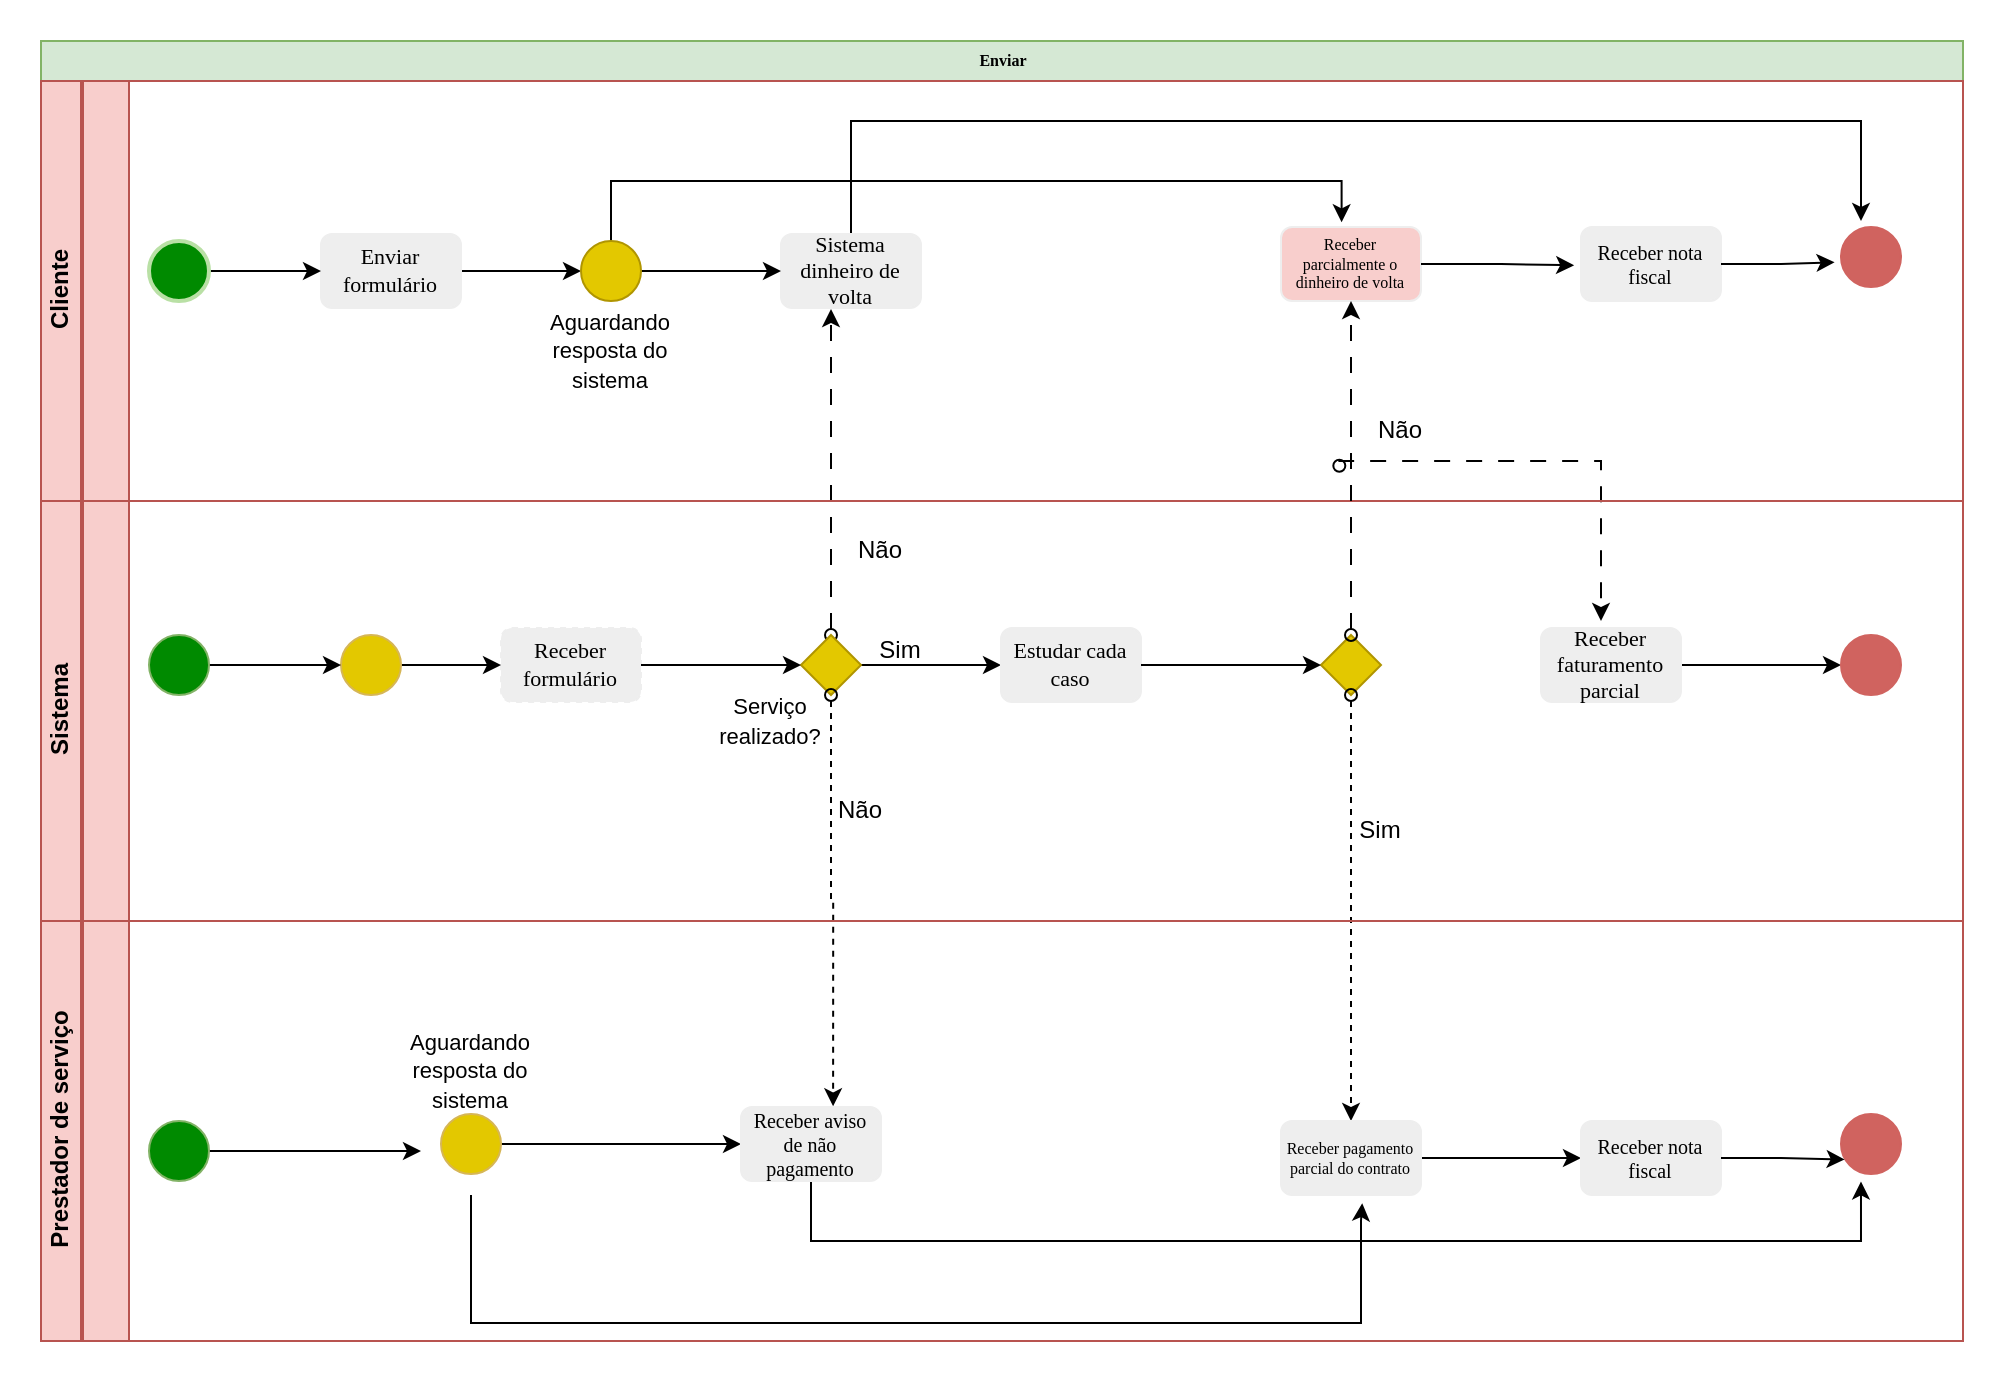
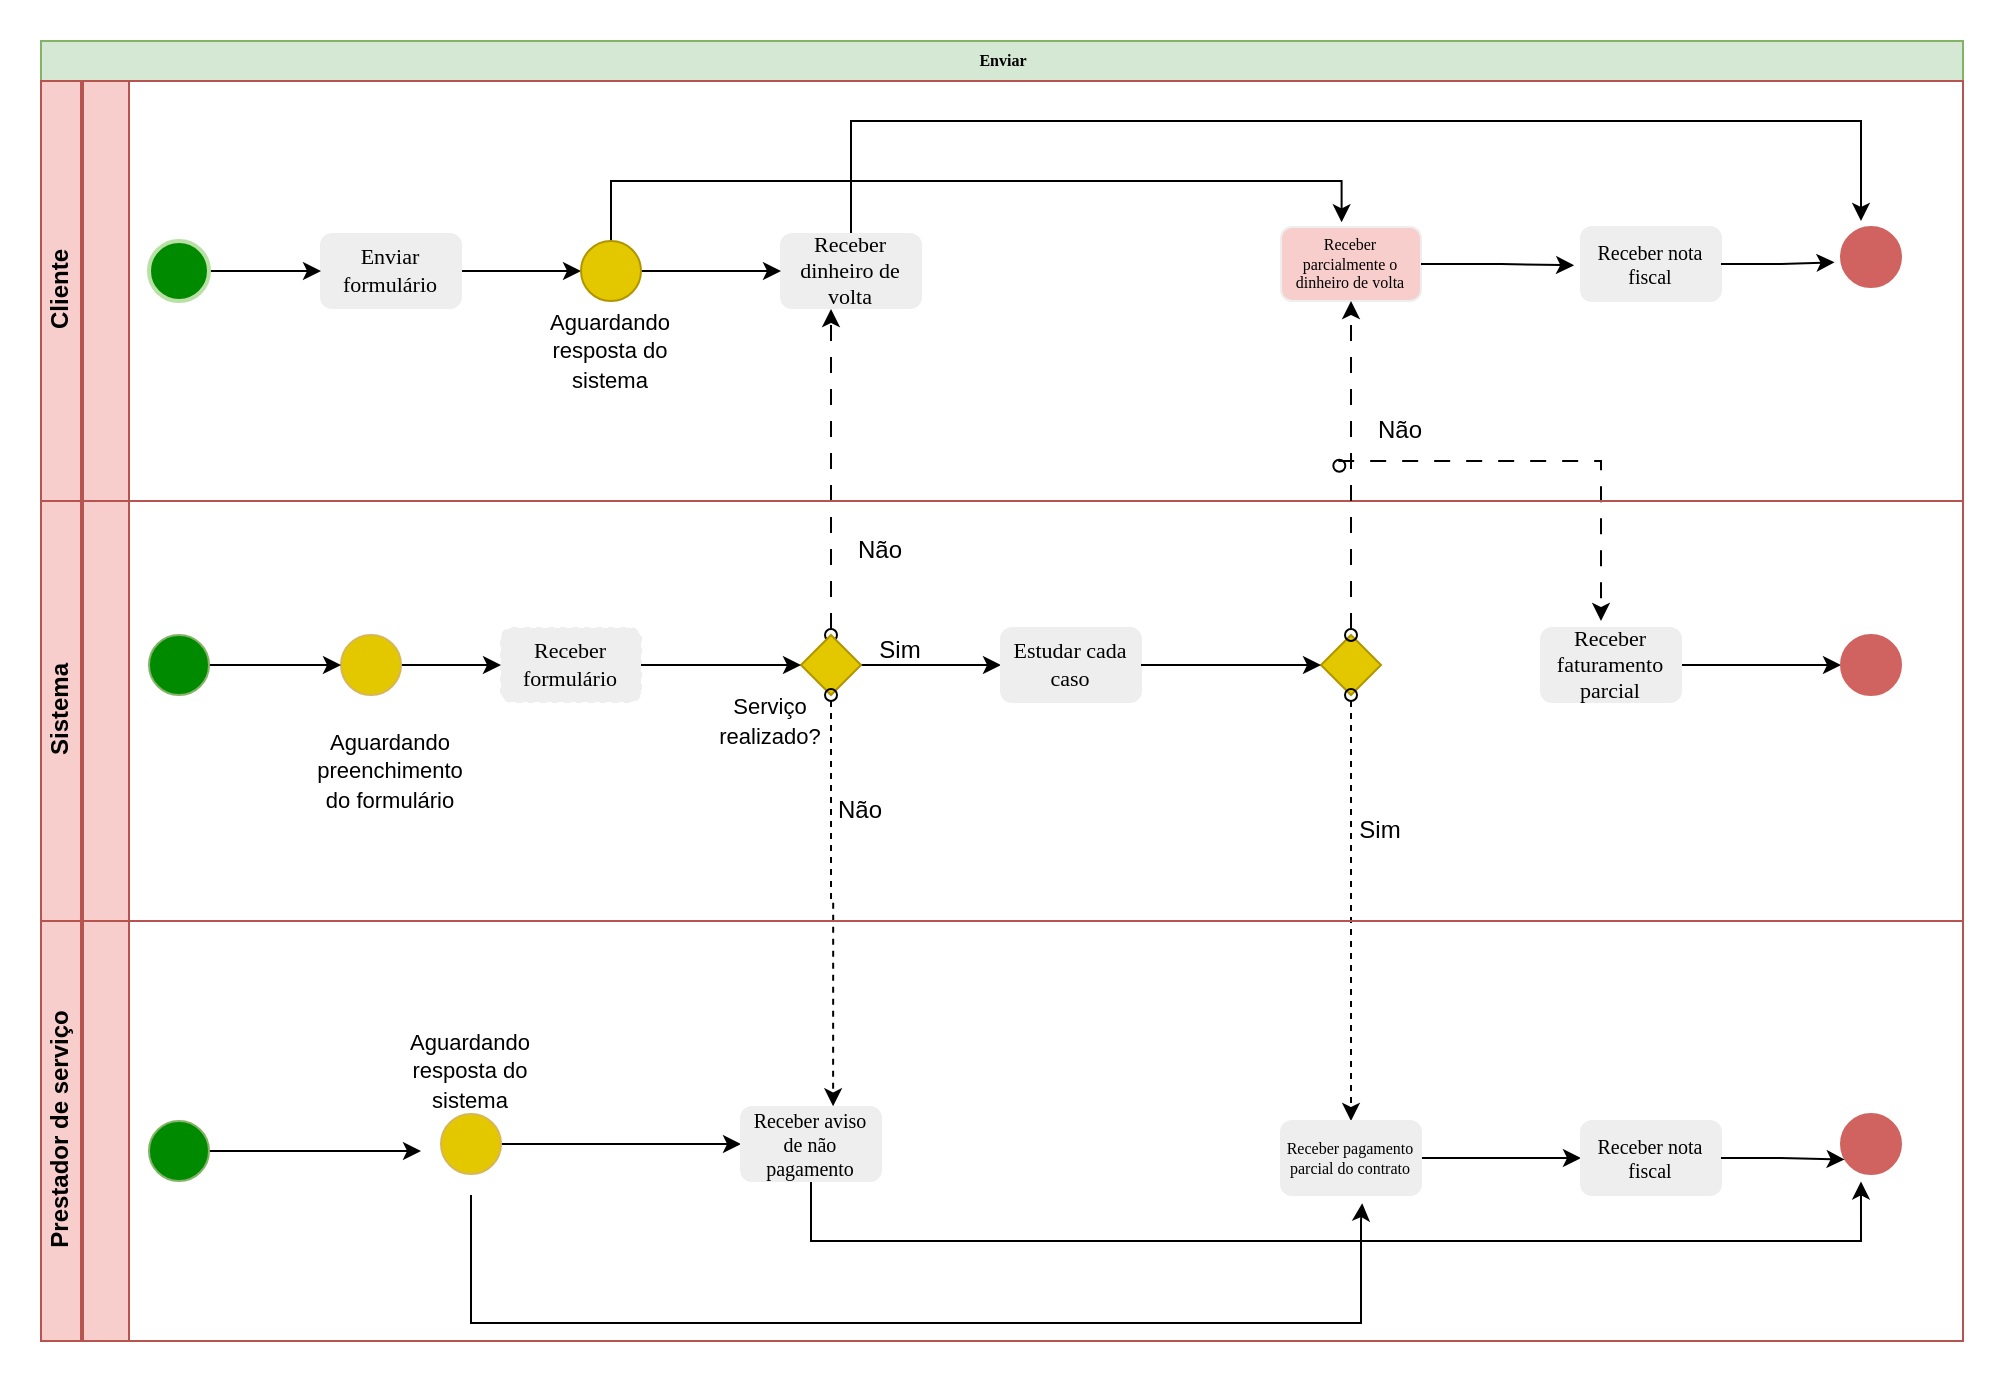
(851, 271) -> (851, 271)
none -> (391, 771)
